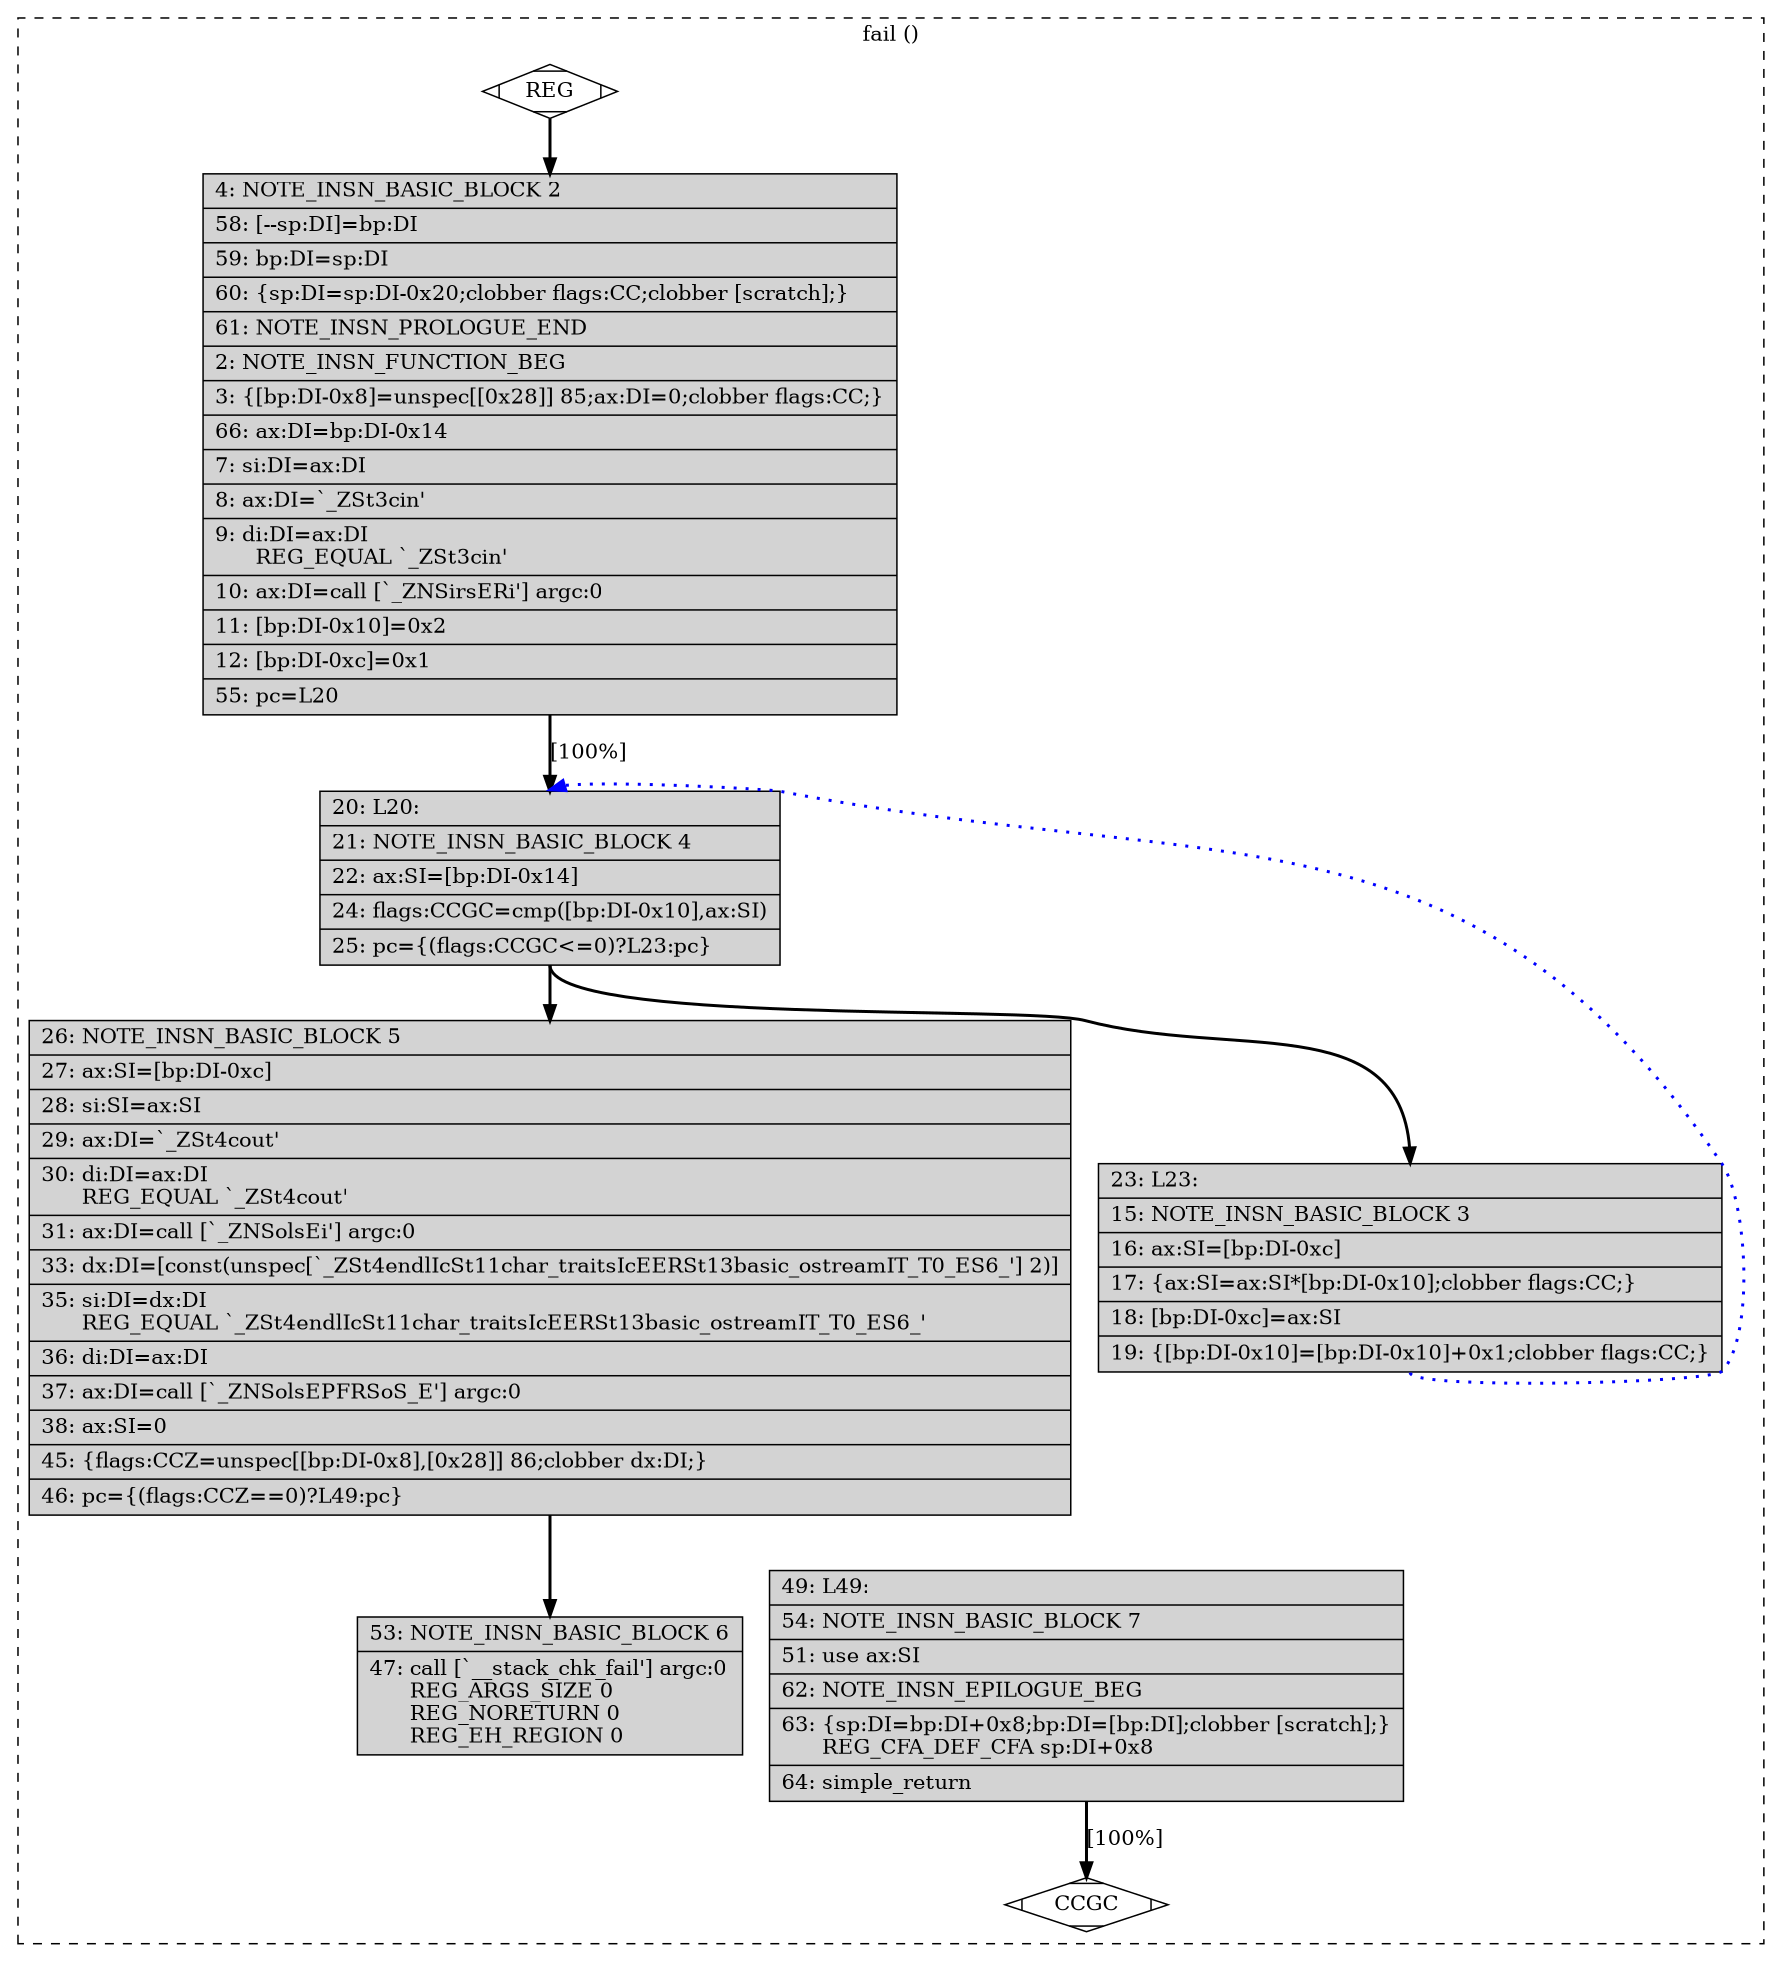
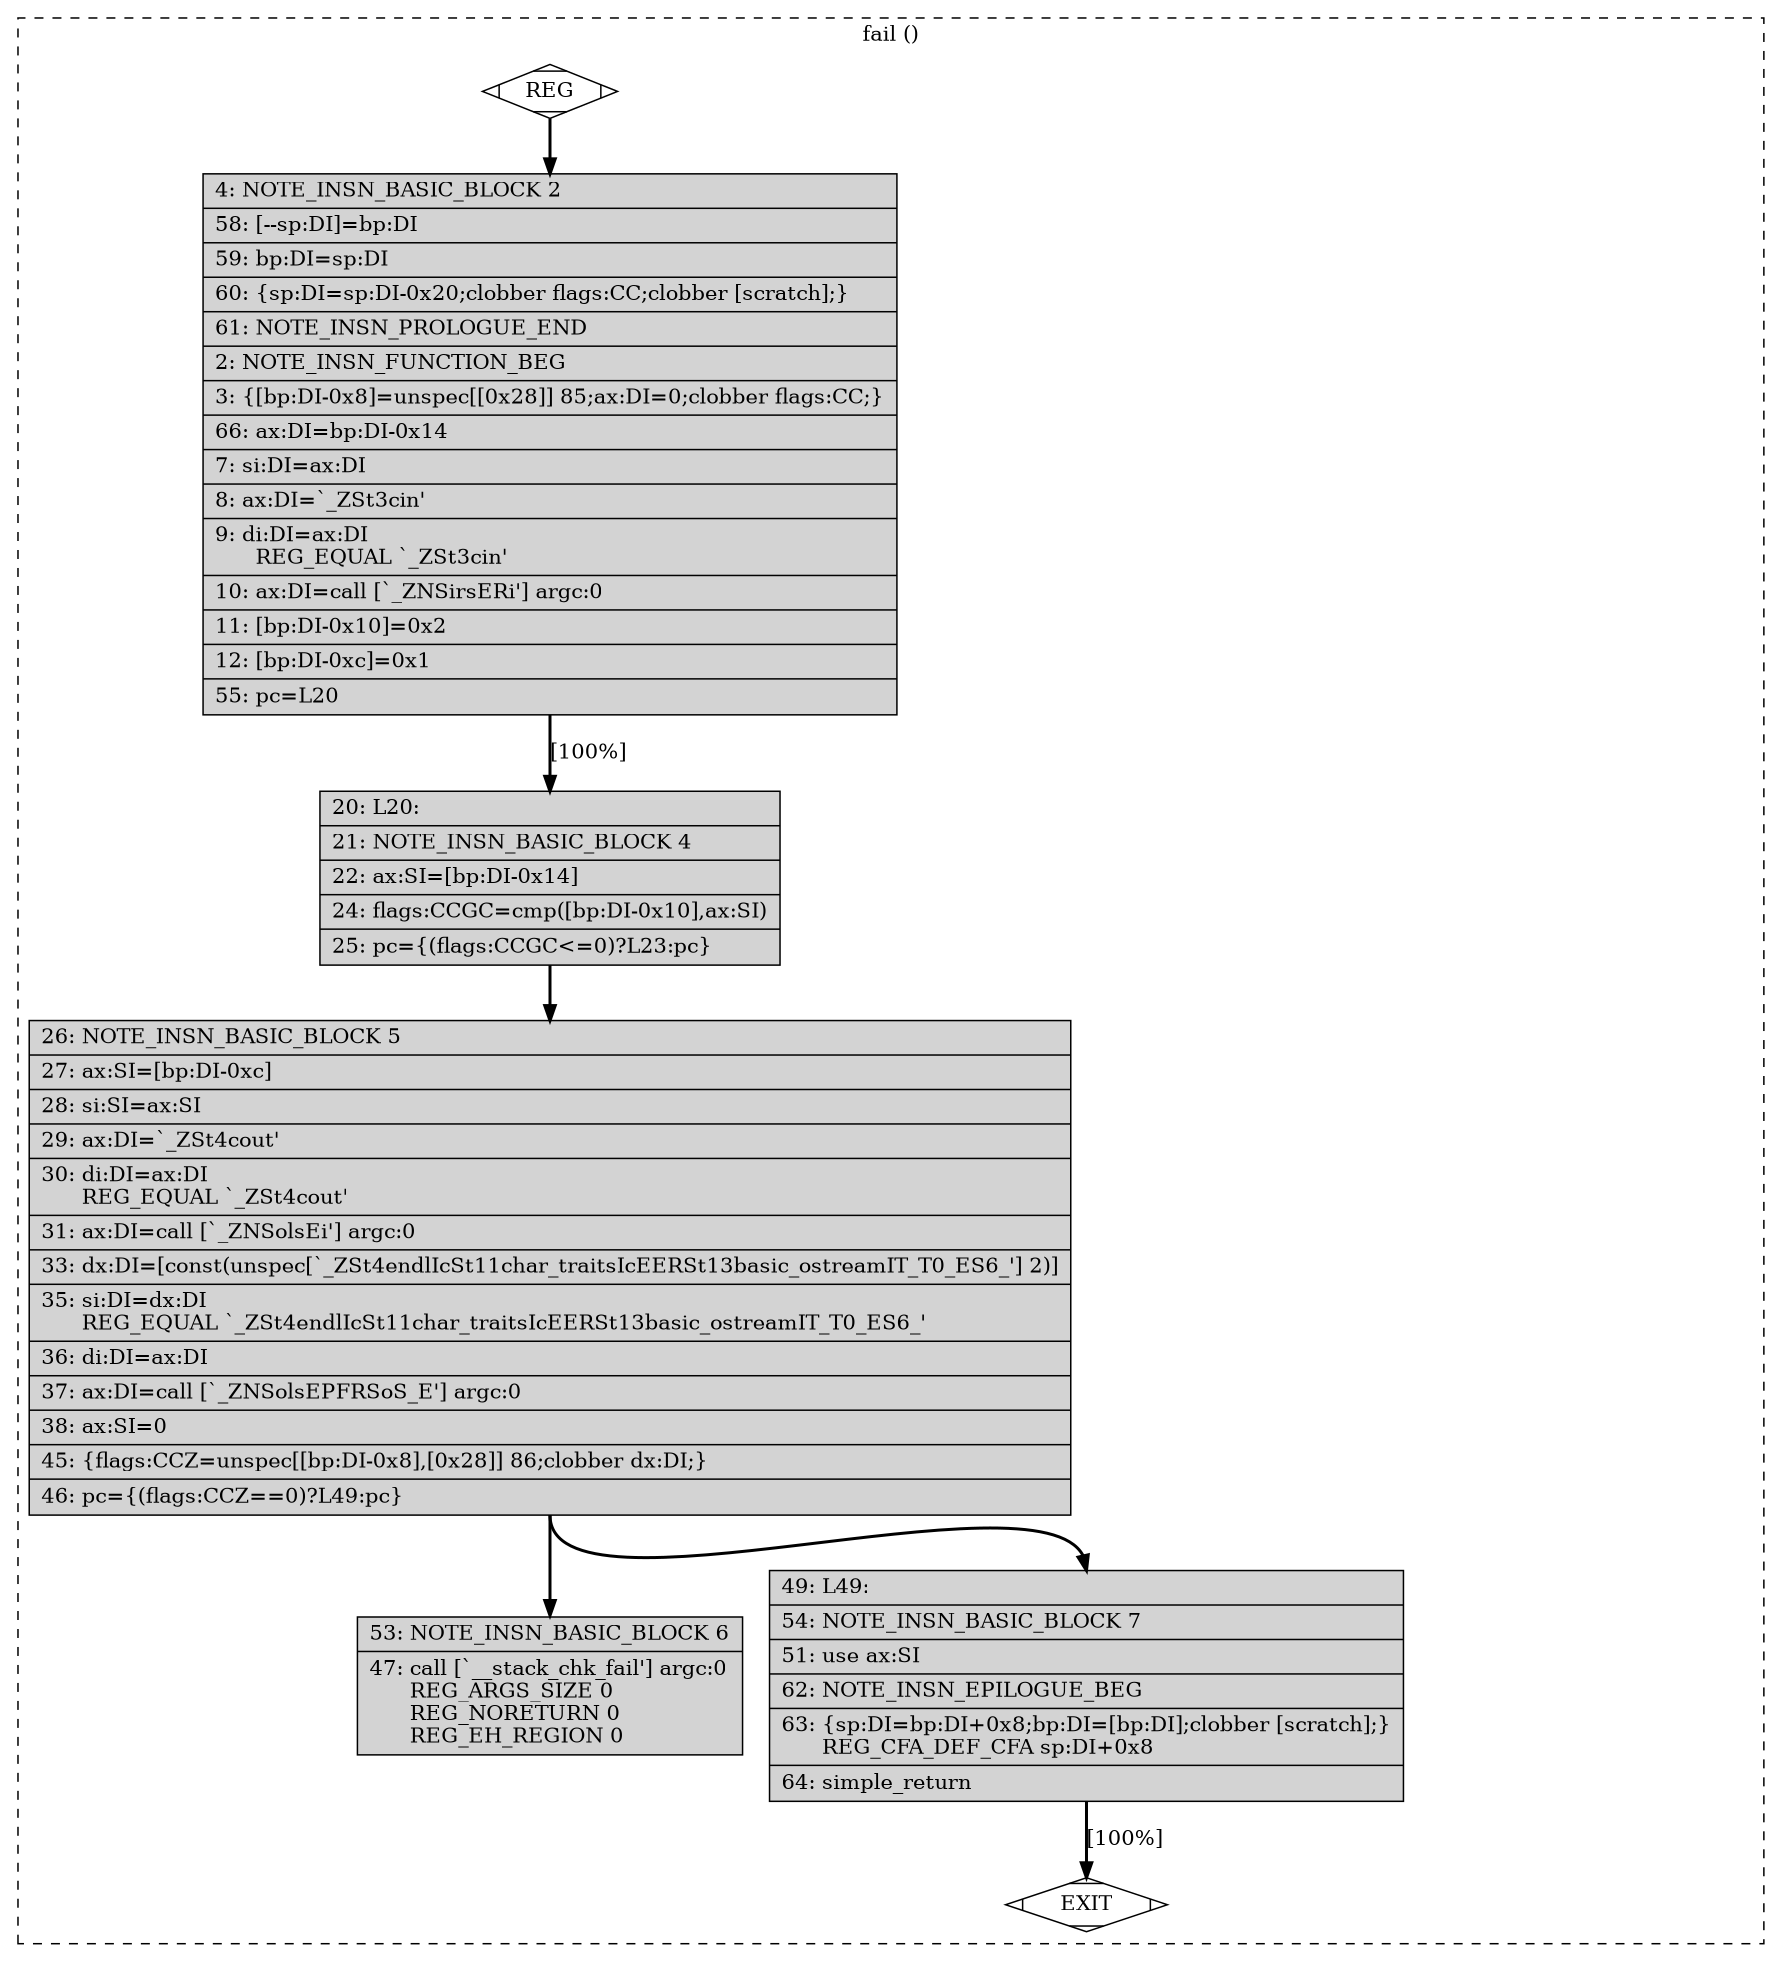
(1410, 1268) -> none
none -> (811, 1544)
(1086, 1905) -> (1086, 1905)
